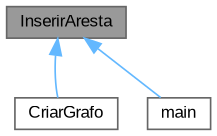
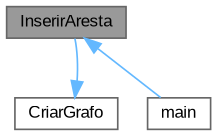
(55, 77) -> (77, 60)
